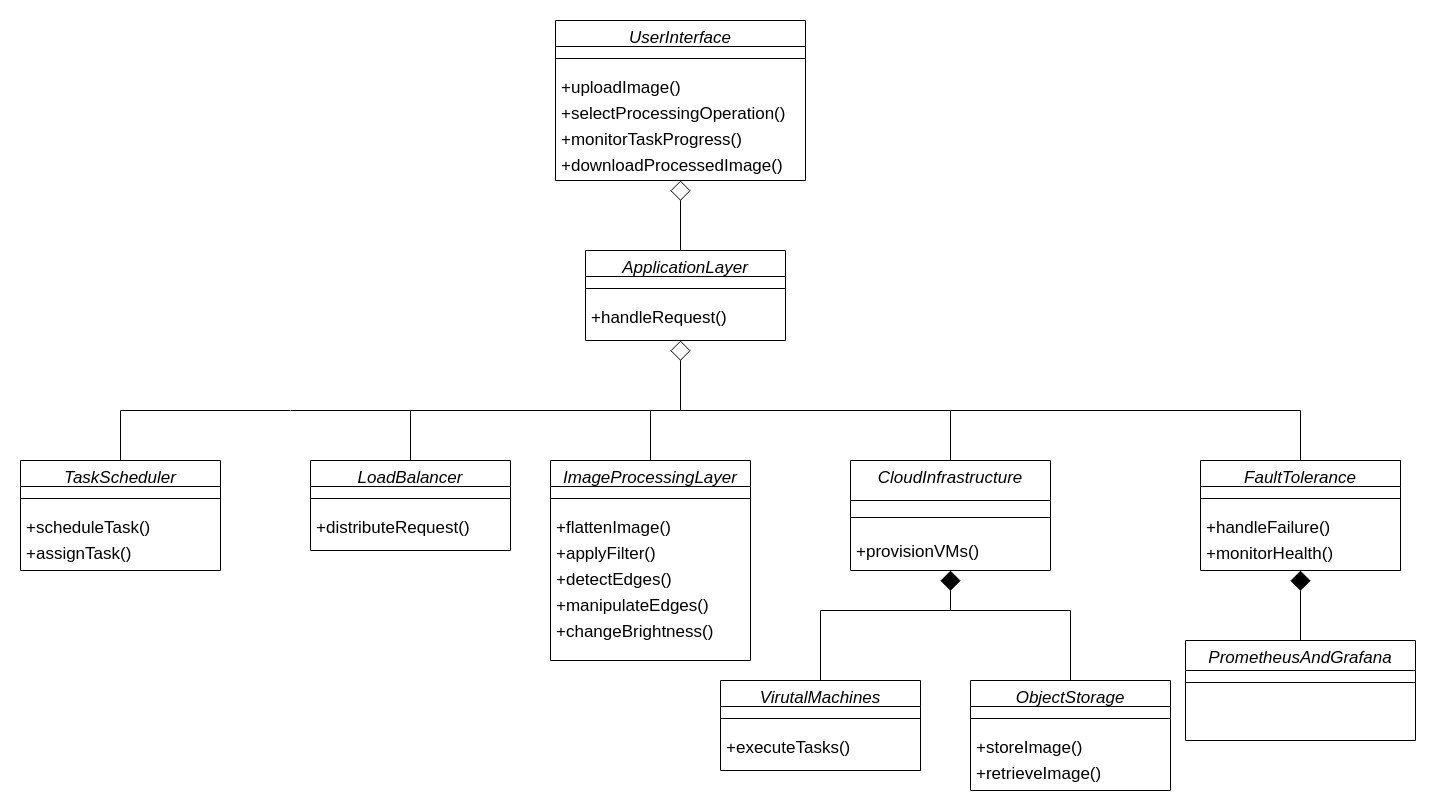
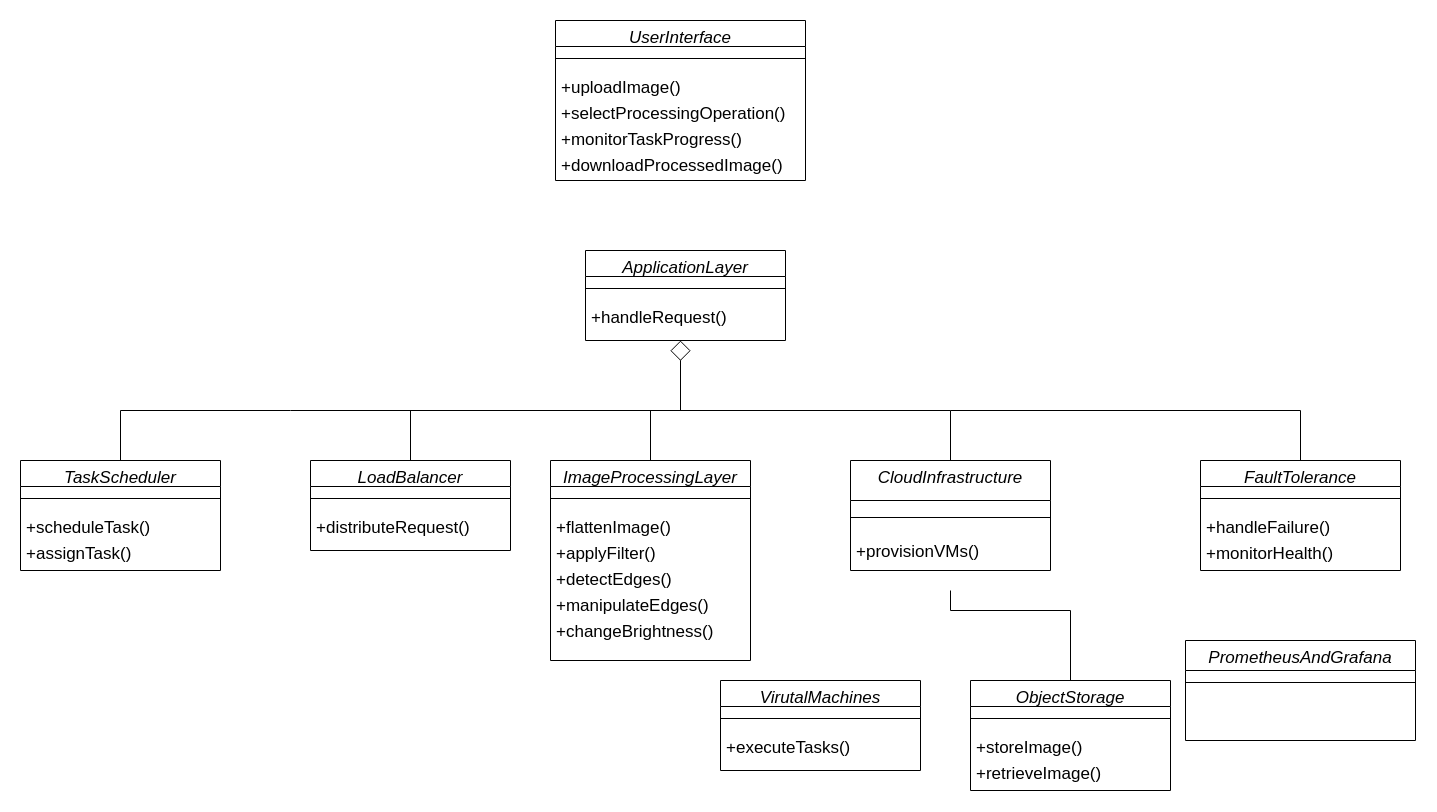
(681, 226) -> none
(850, 611) -> none
(1301, 615) -> none
